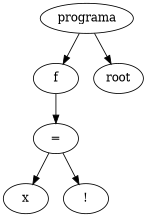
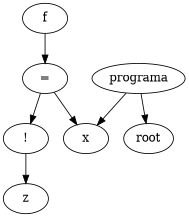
(73, 45) -> (115, 106)
none -> (26, 199)
